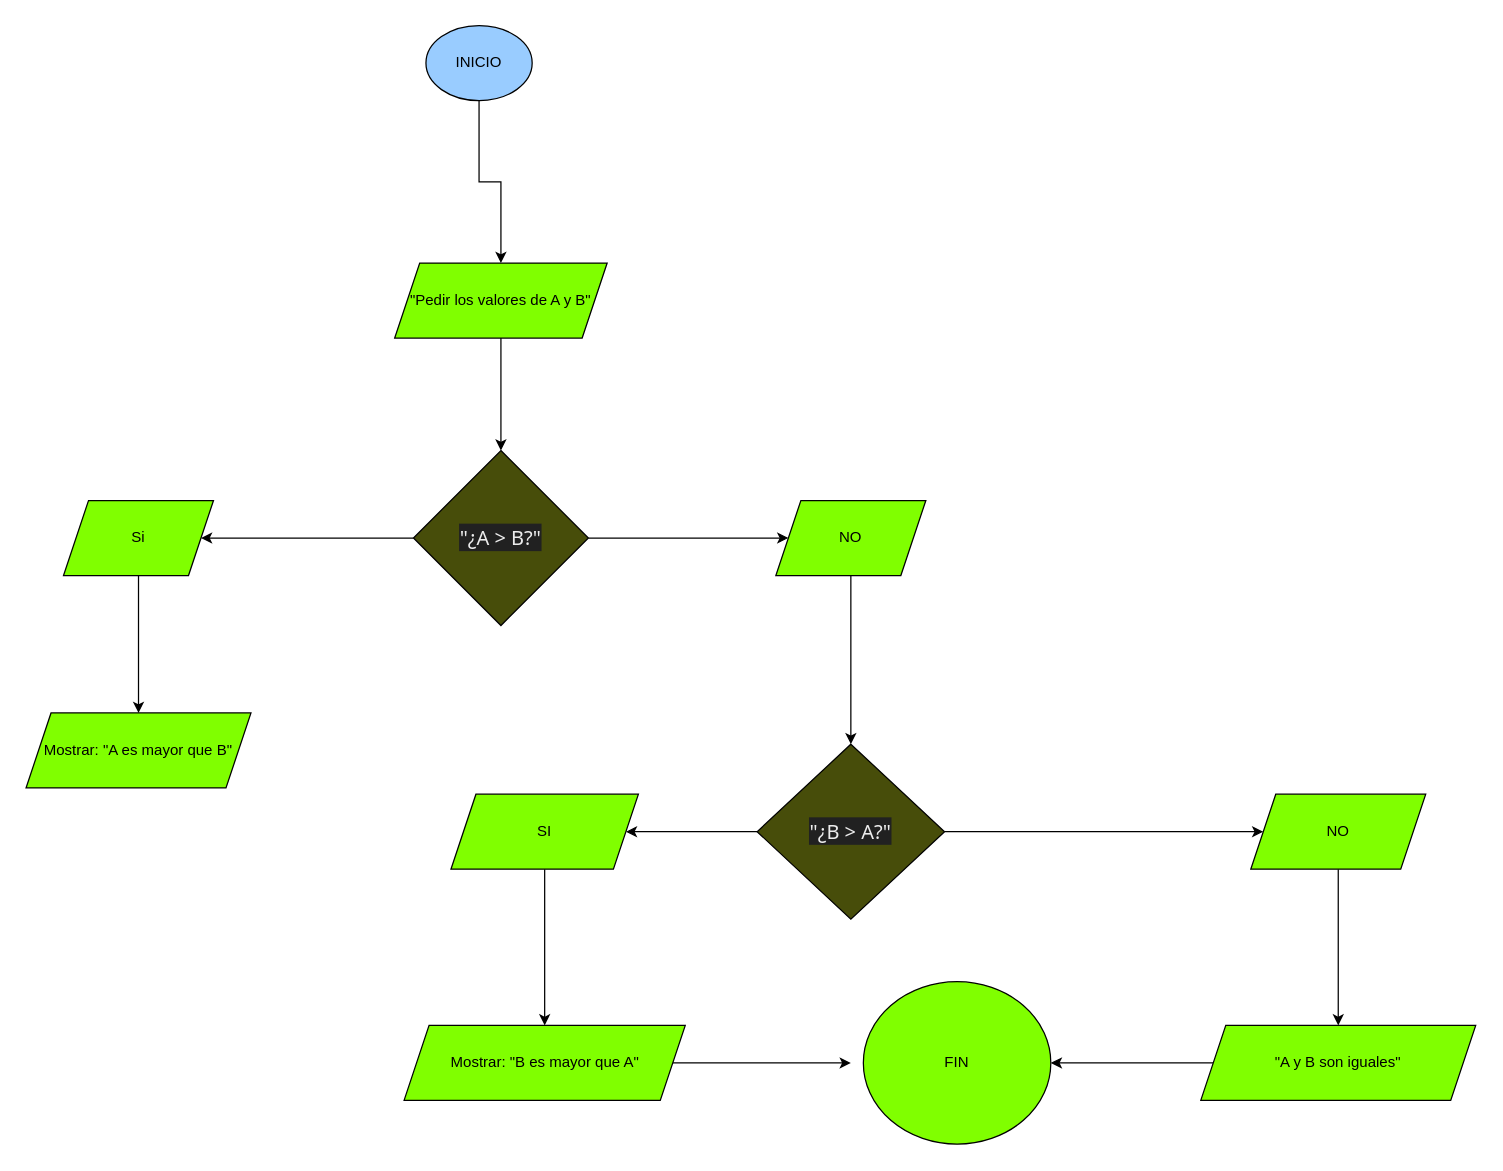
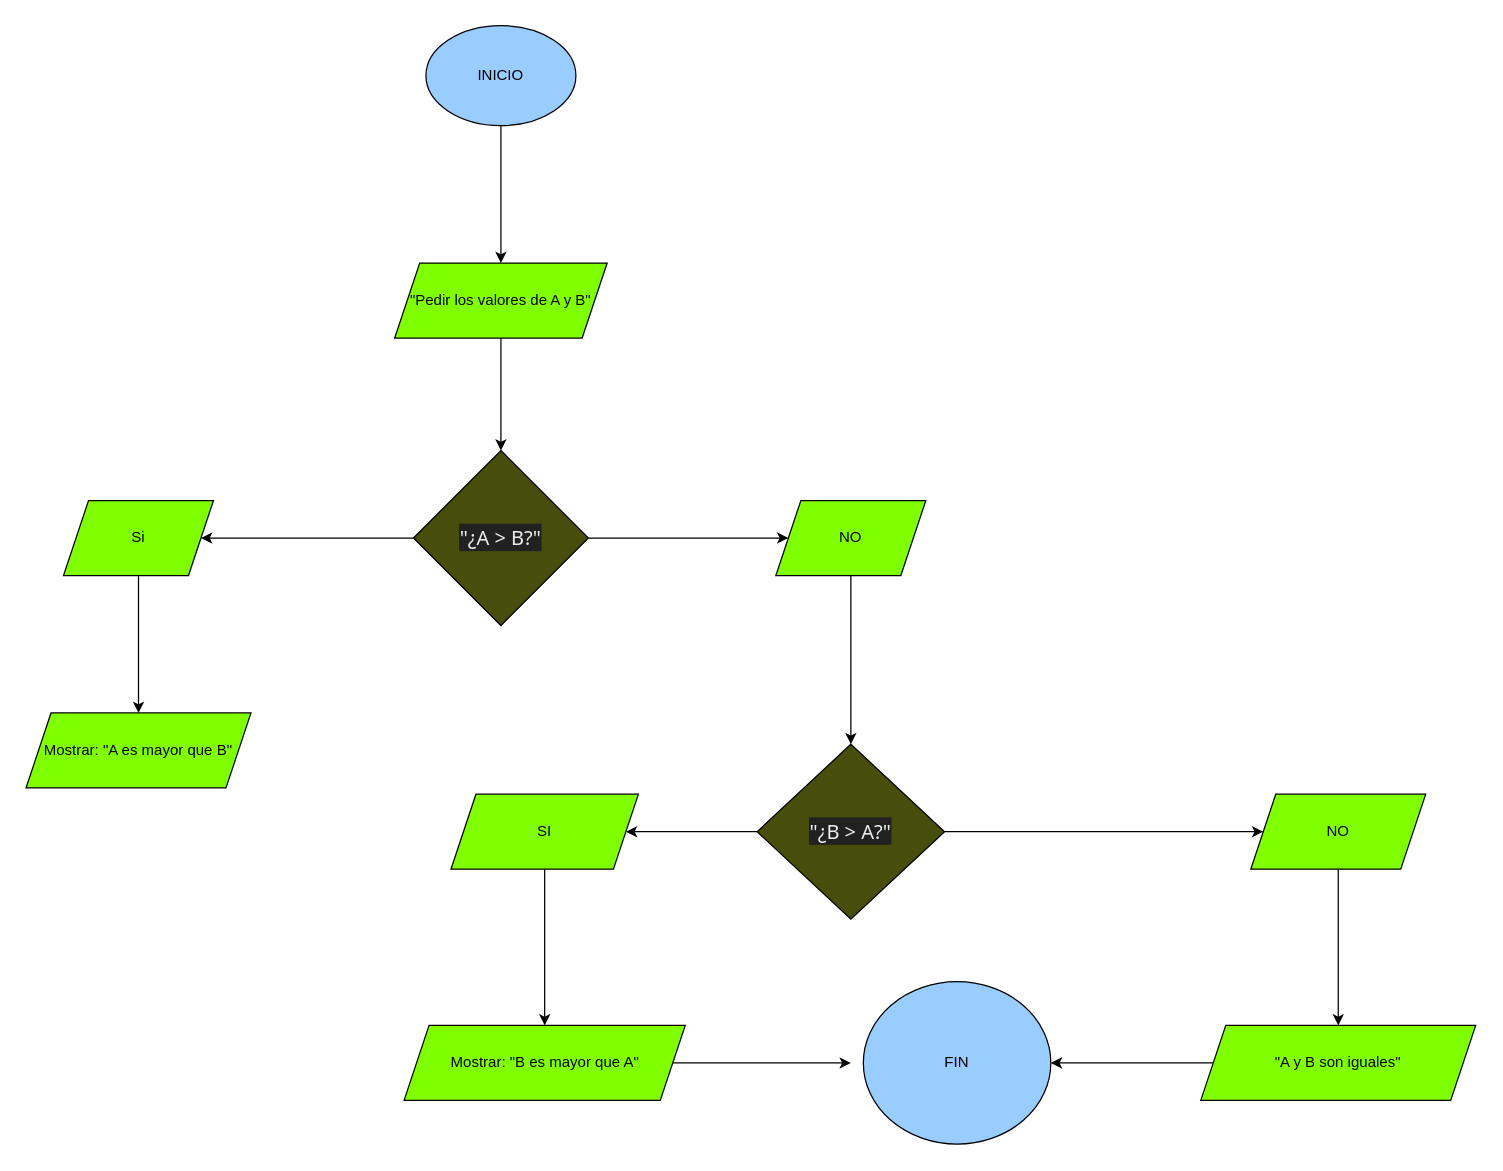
(479, 63) -> (501, 76)
(957, 1063) -> (957, 1063)
